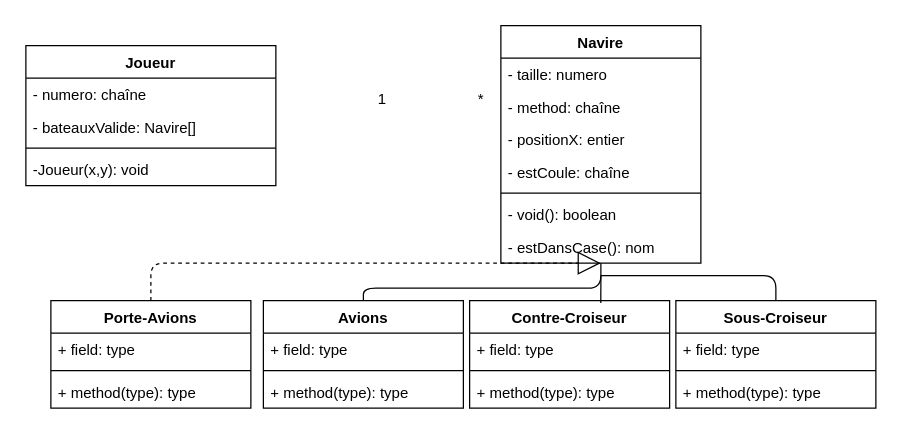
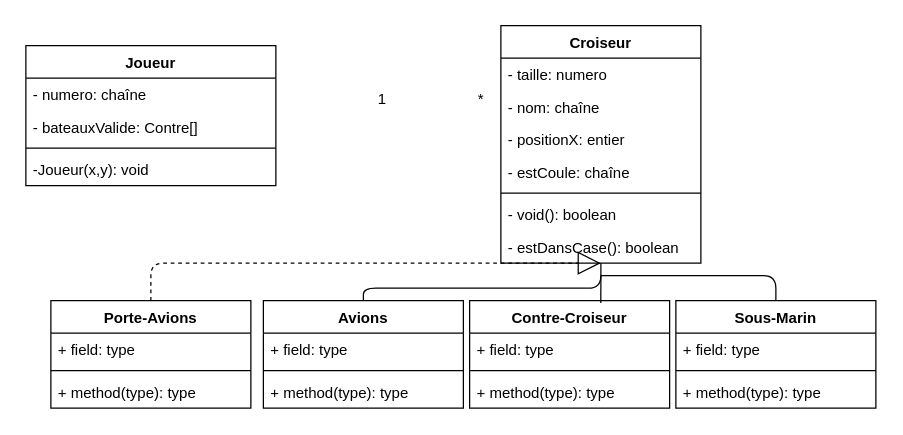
(600, 43) -> (600, 43)
(569, 108) -> (556, 108)
(126, 128) -> (128, 128)
(586, 248) -> (601, 248)
(775, 318) -> (775, 318)
